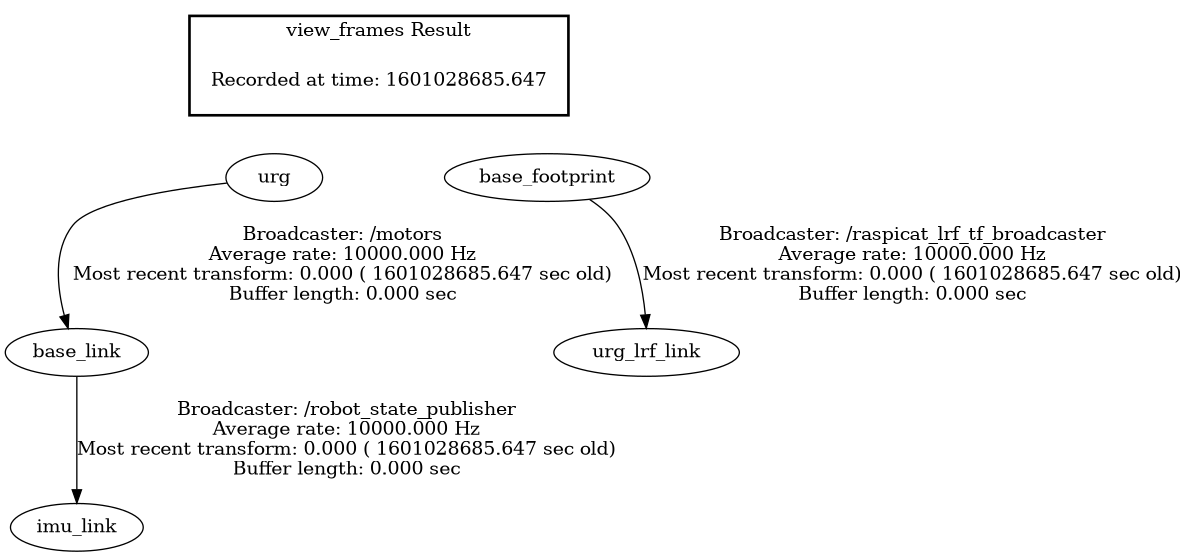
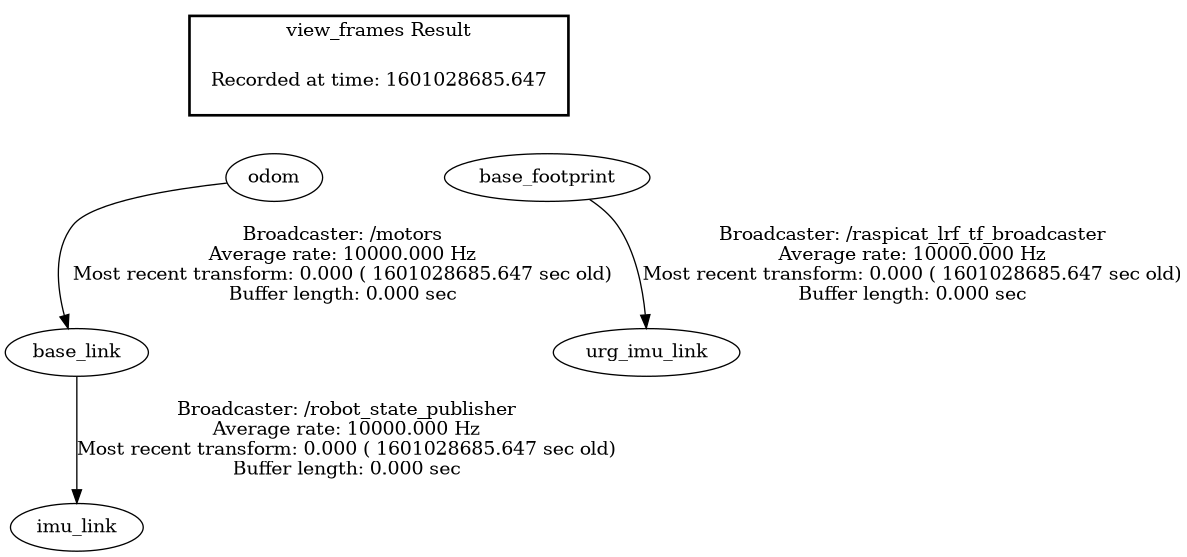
(274, 178) -> (274, 178)
(647, 352) -> (647, 352)
